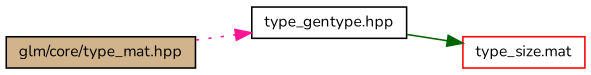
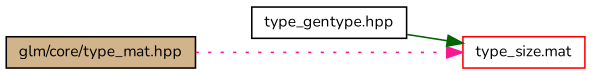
(216, 37) -> (321, 52)
